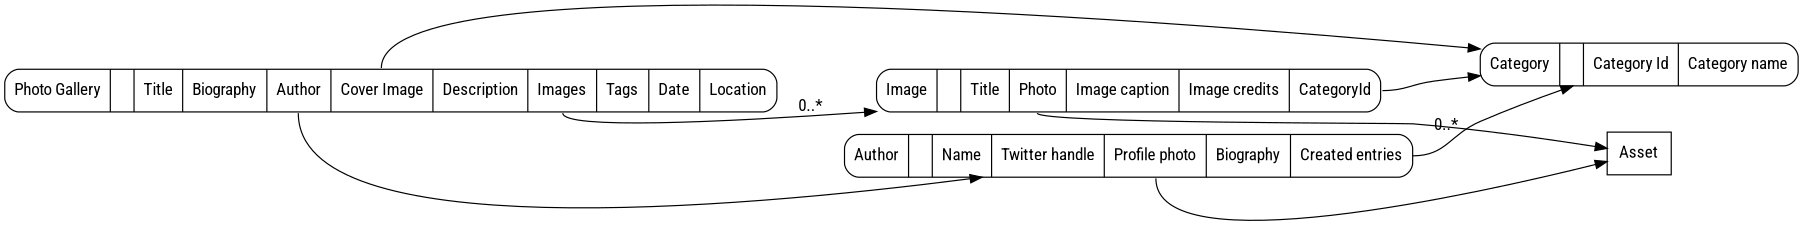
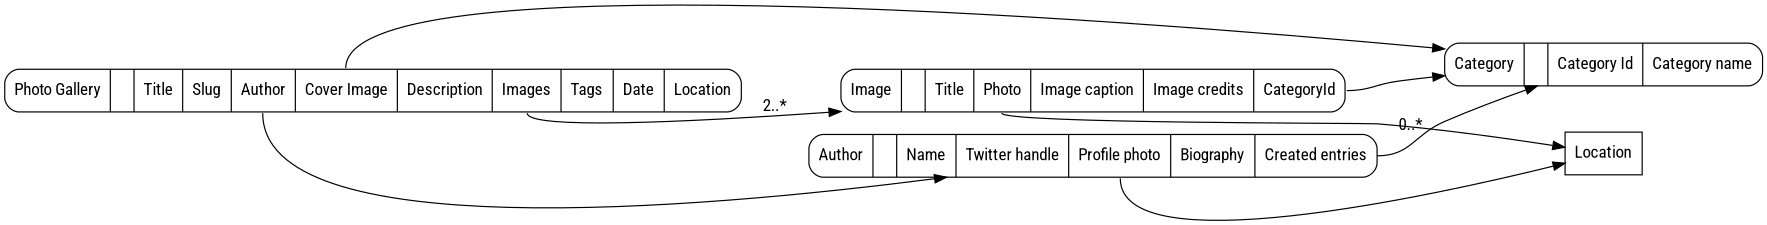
(225, 90) -> (207, 90)
(811, 107) -> (775, 107)
(1639, 153) -> (1604, 153)
